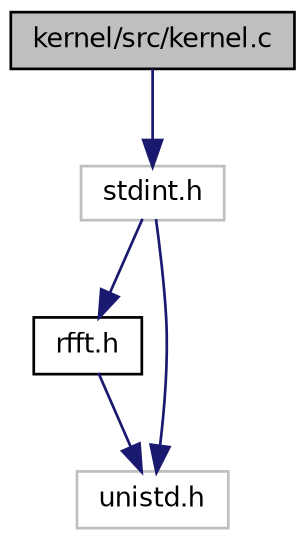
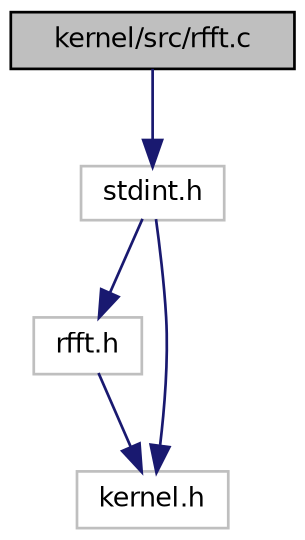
(153, 41) -> (153, 41)
(88, 346) -> (88, 346)
(153, 500) -> (153, 500)
